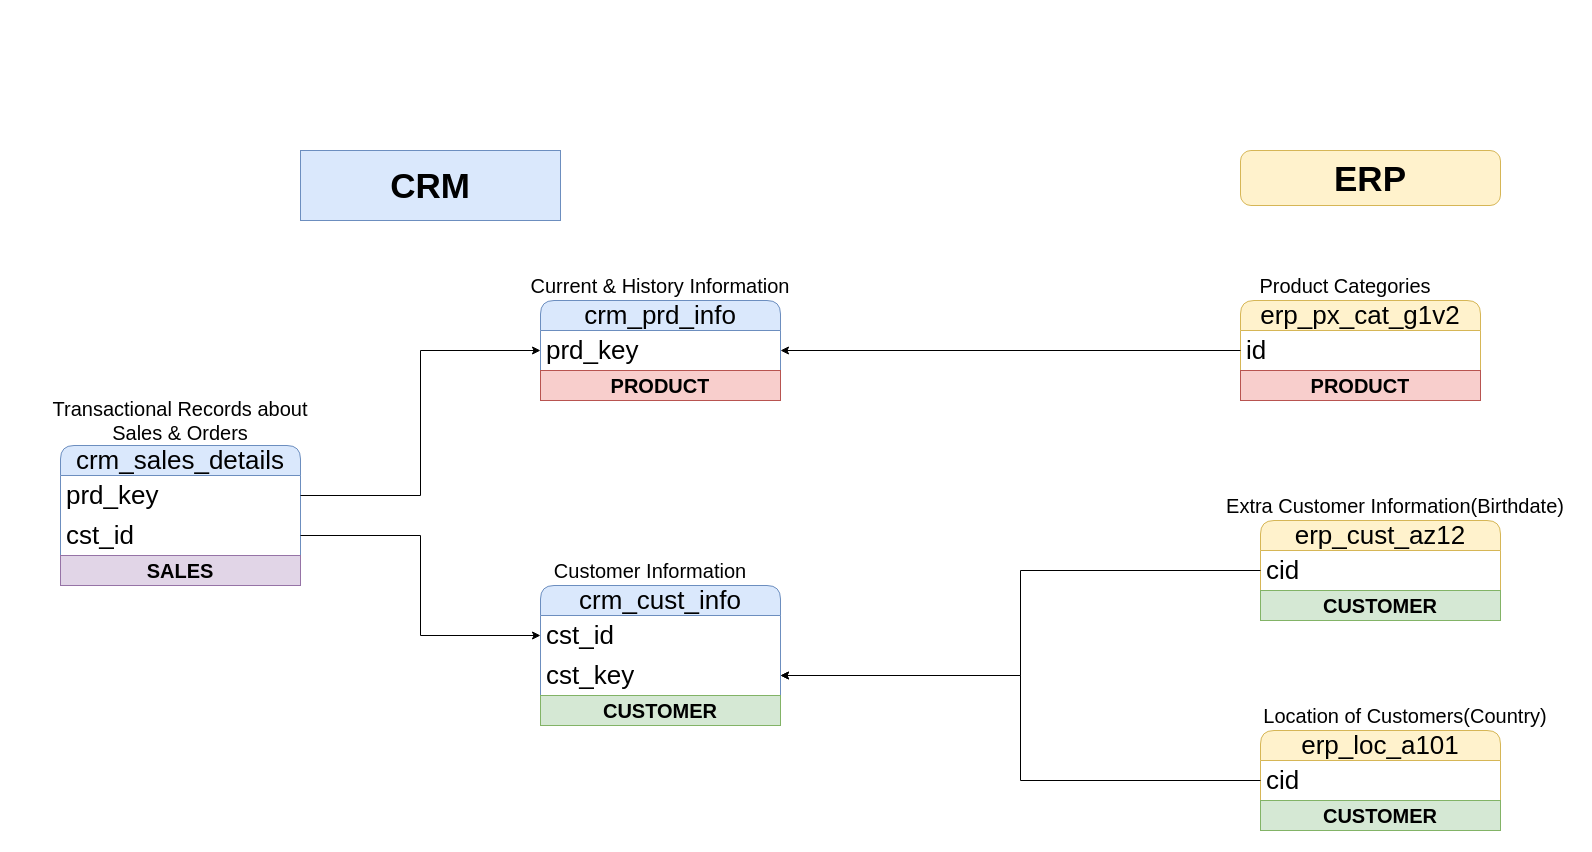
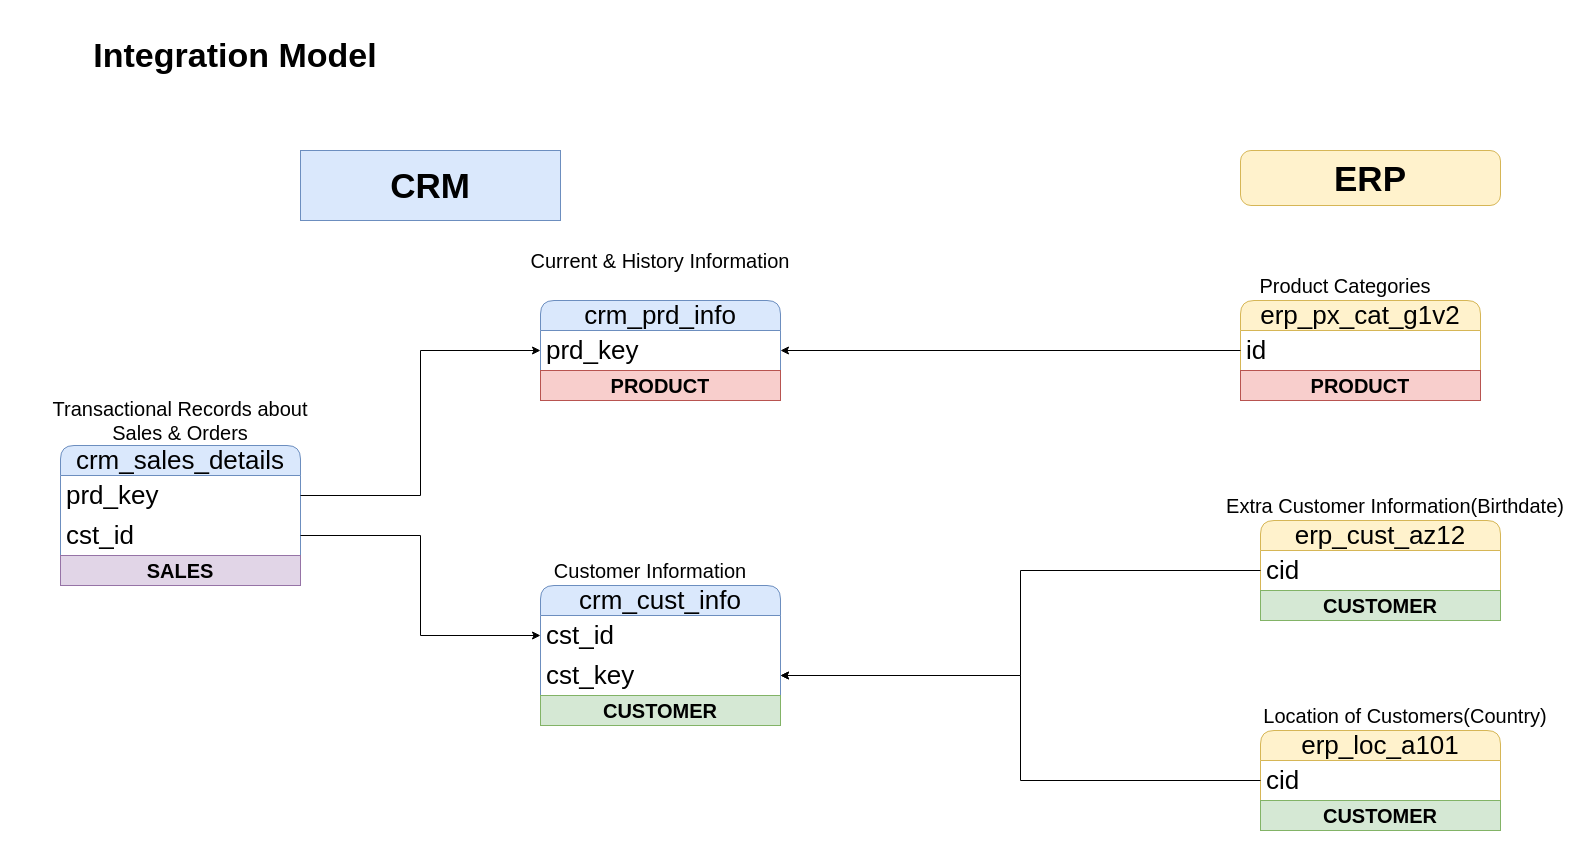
none -> (236, 56)
(661, 286) -> (661, 261)
